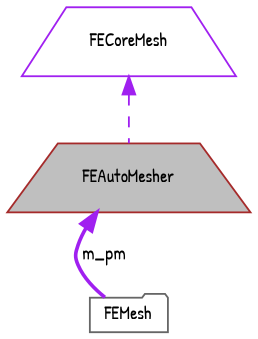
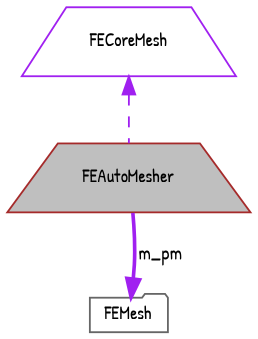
(79, 266) -> (135, 246)
